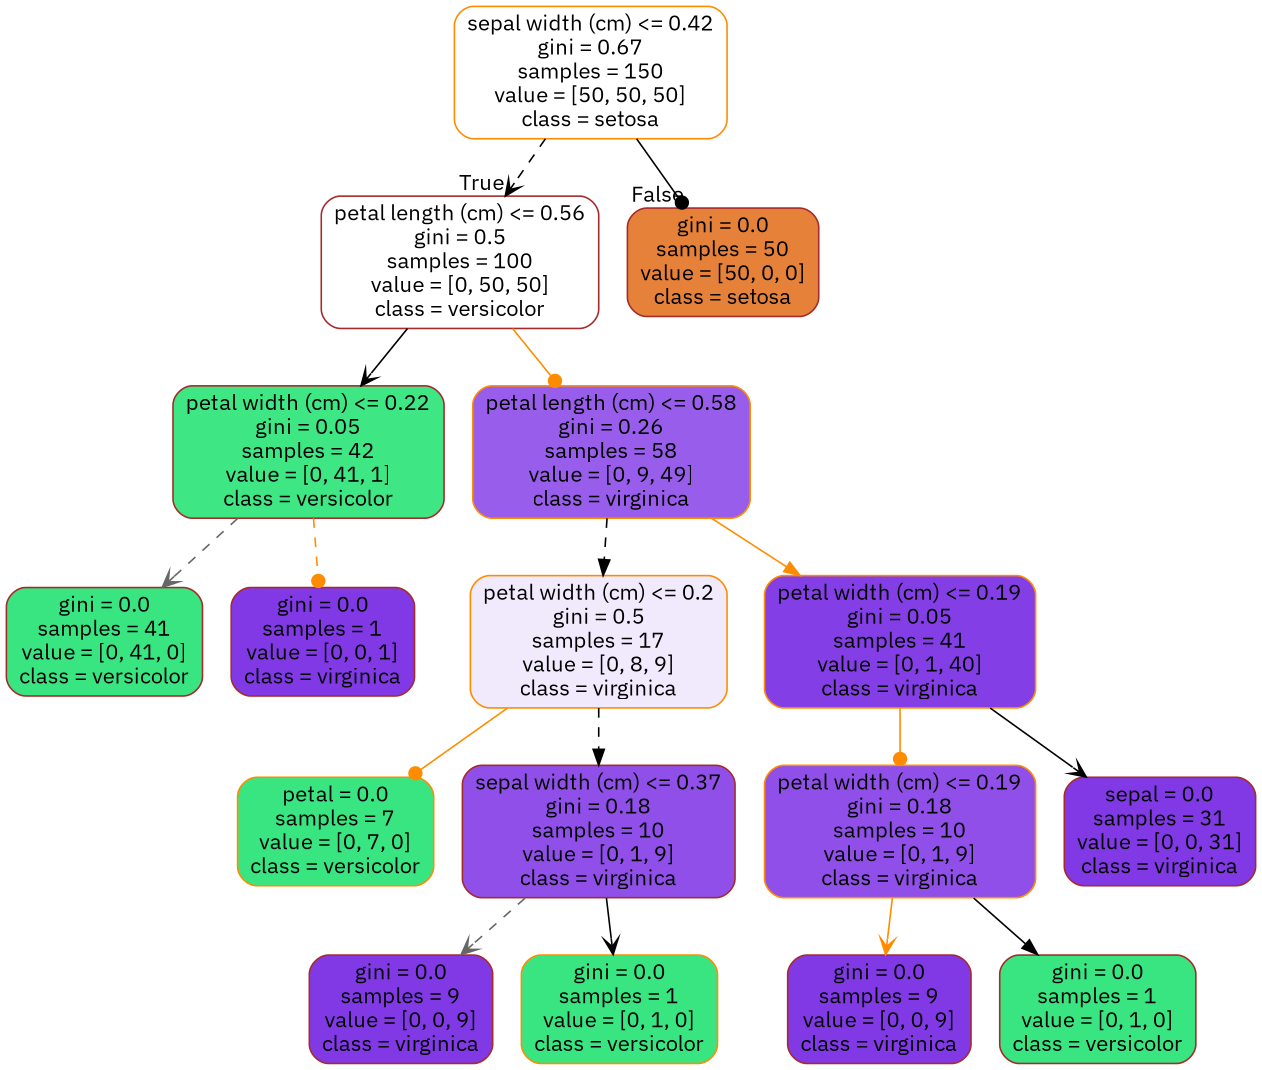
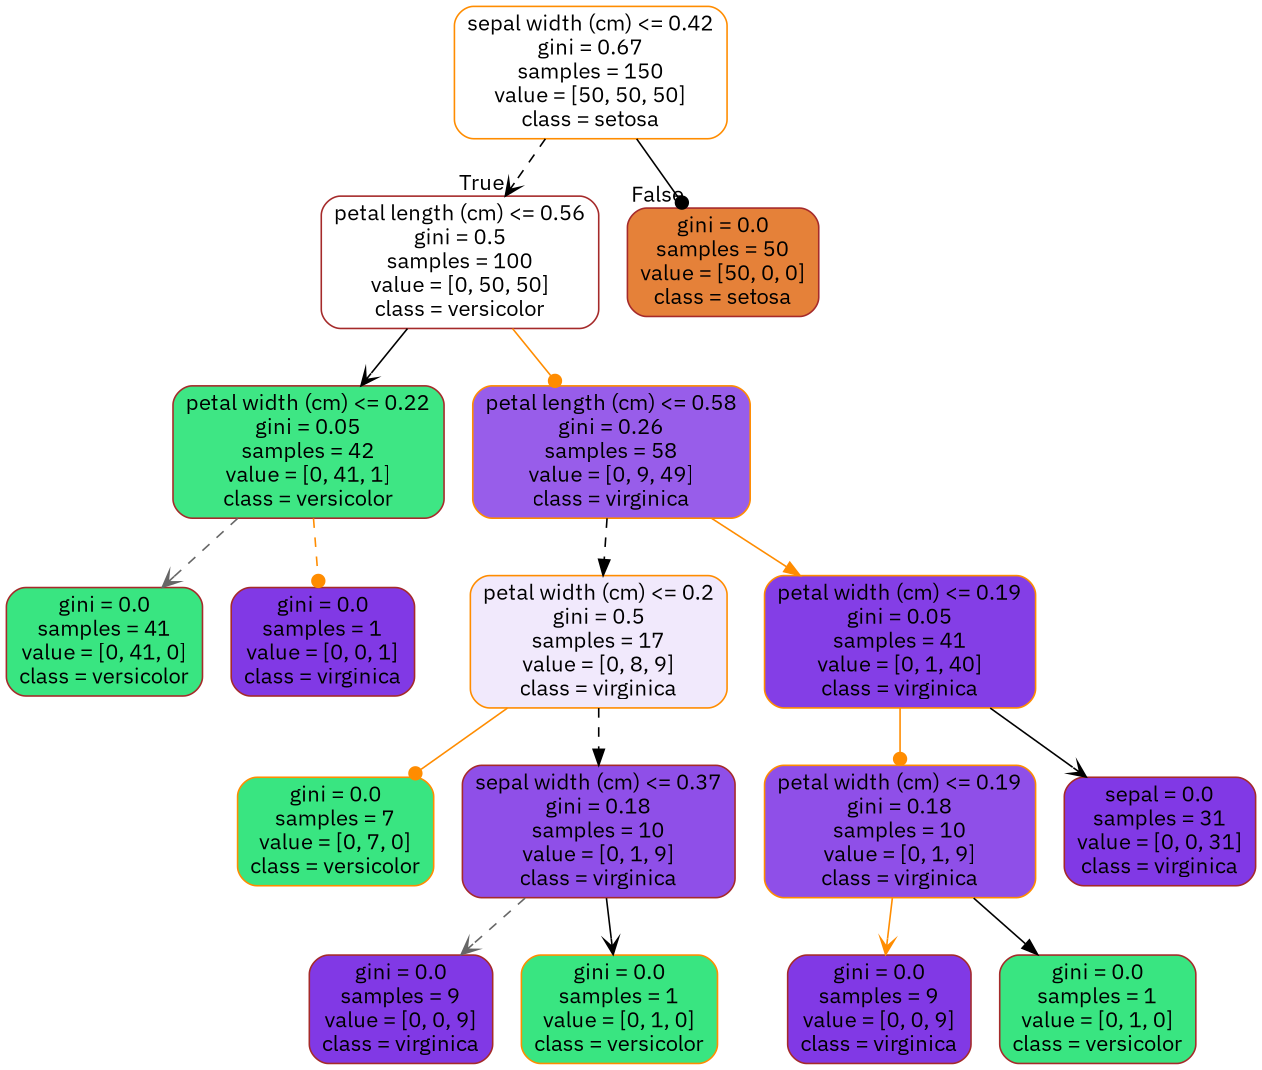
(336, 832) -> (336, 832)
